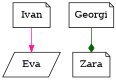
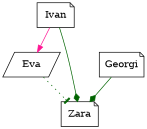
none -> (69, 60)
none -> (54, 88)
